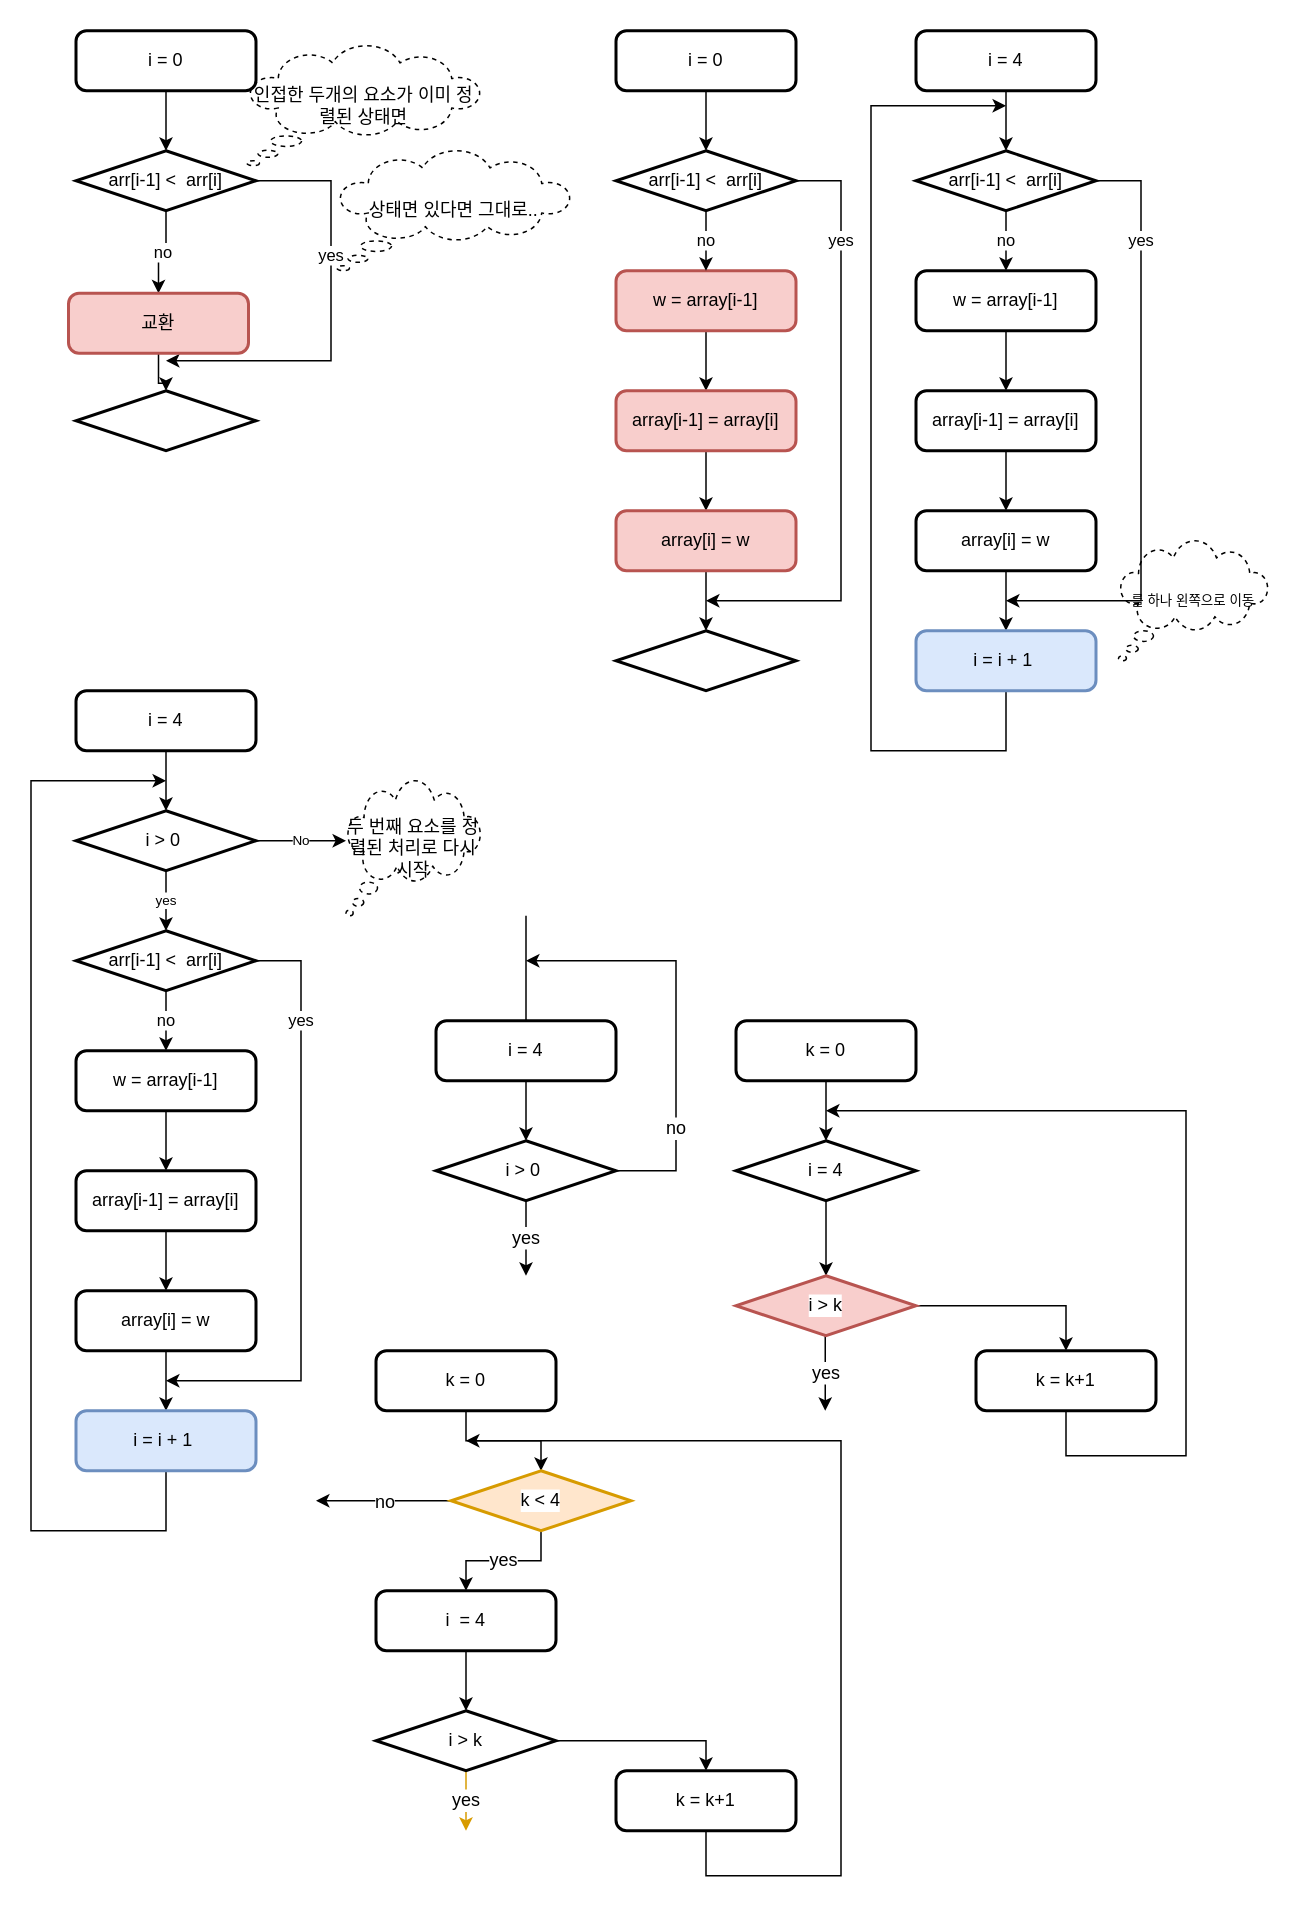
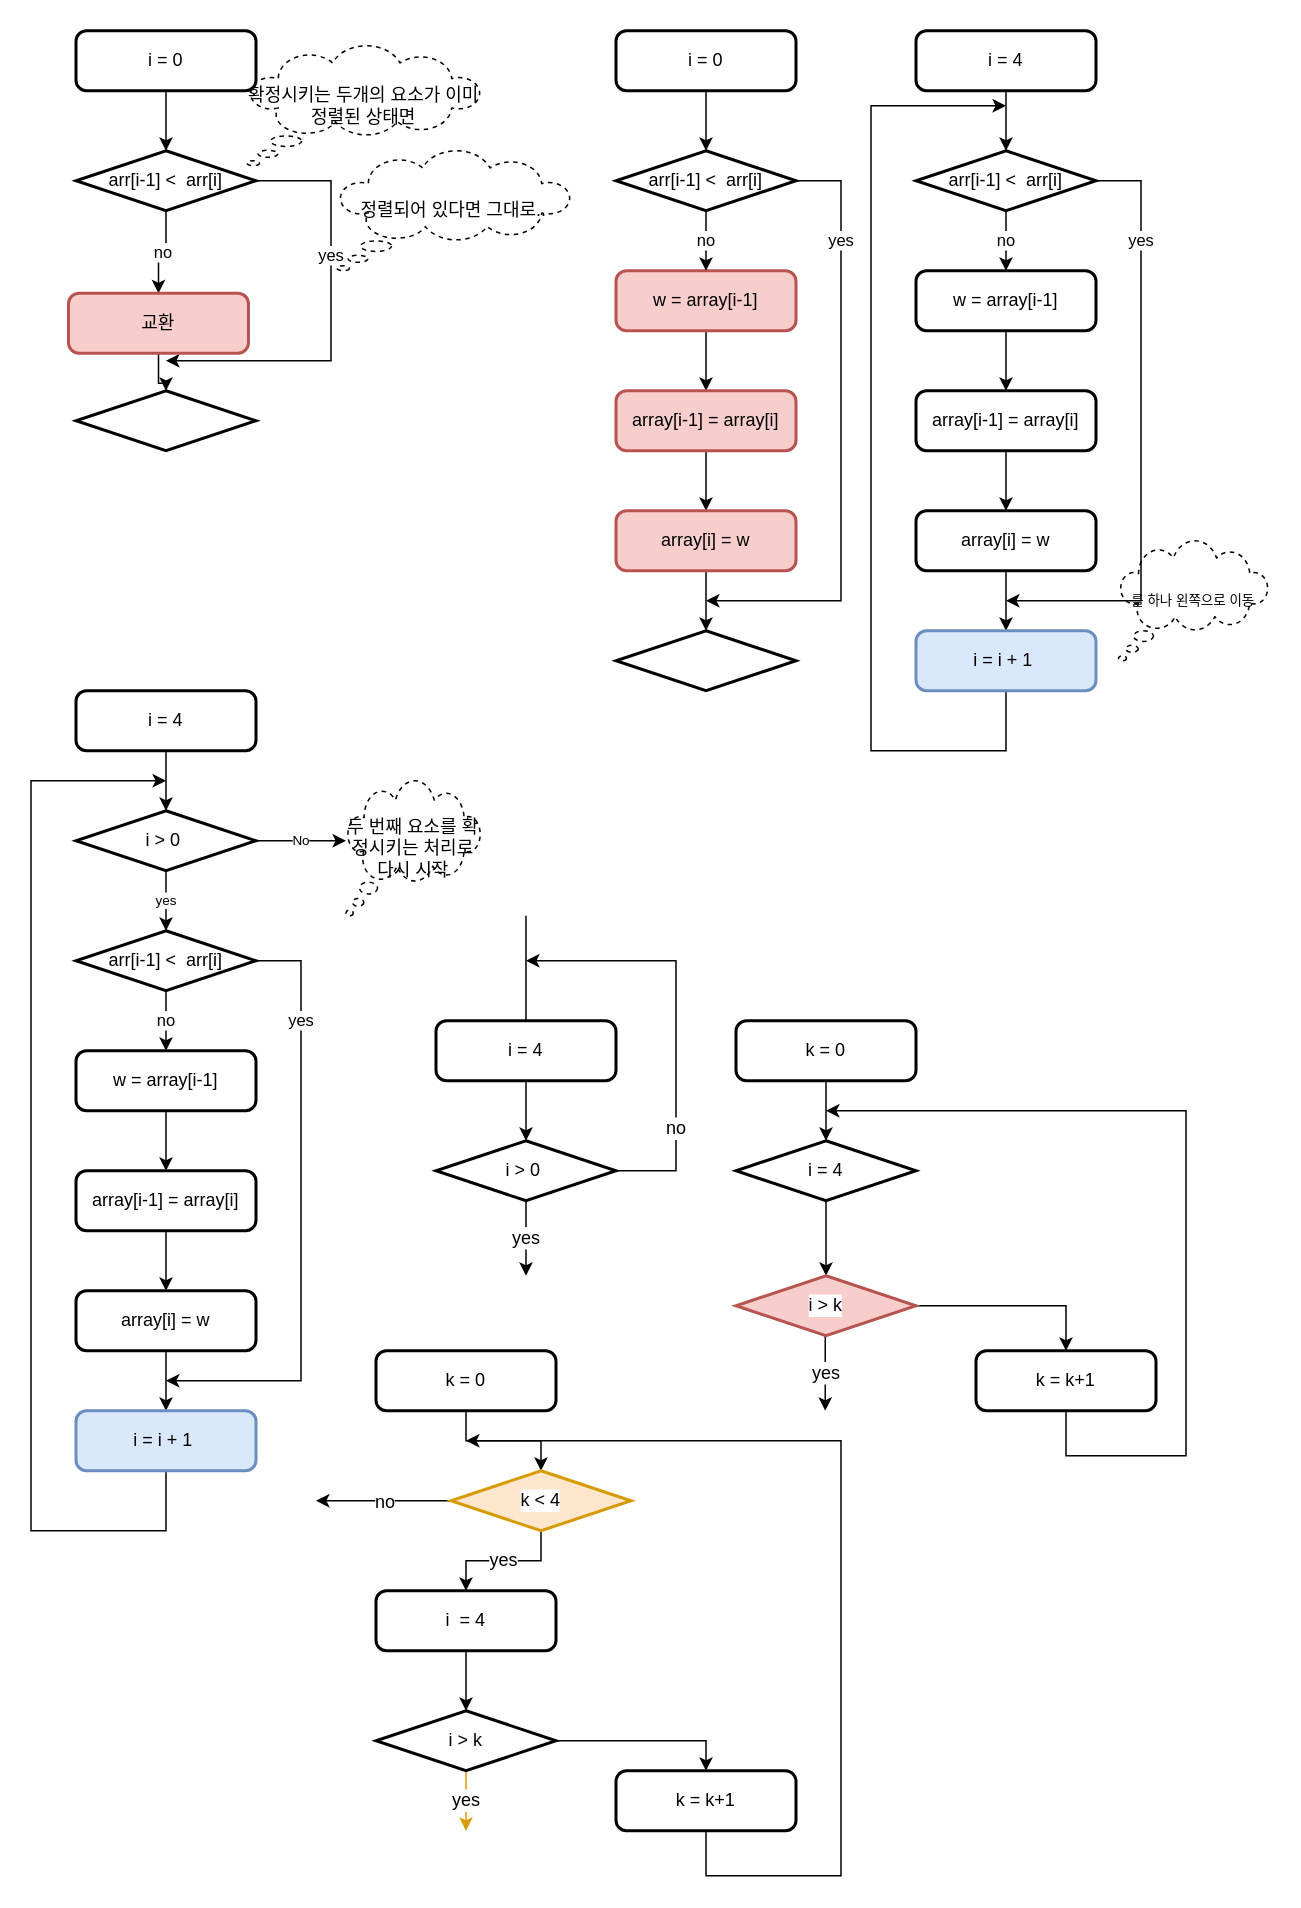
(364, 106) -> (364, 106)
(454, 211) -> (454, 211)
(413, 848) -> (413, 848)
